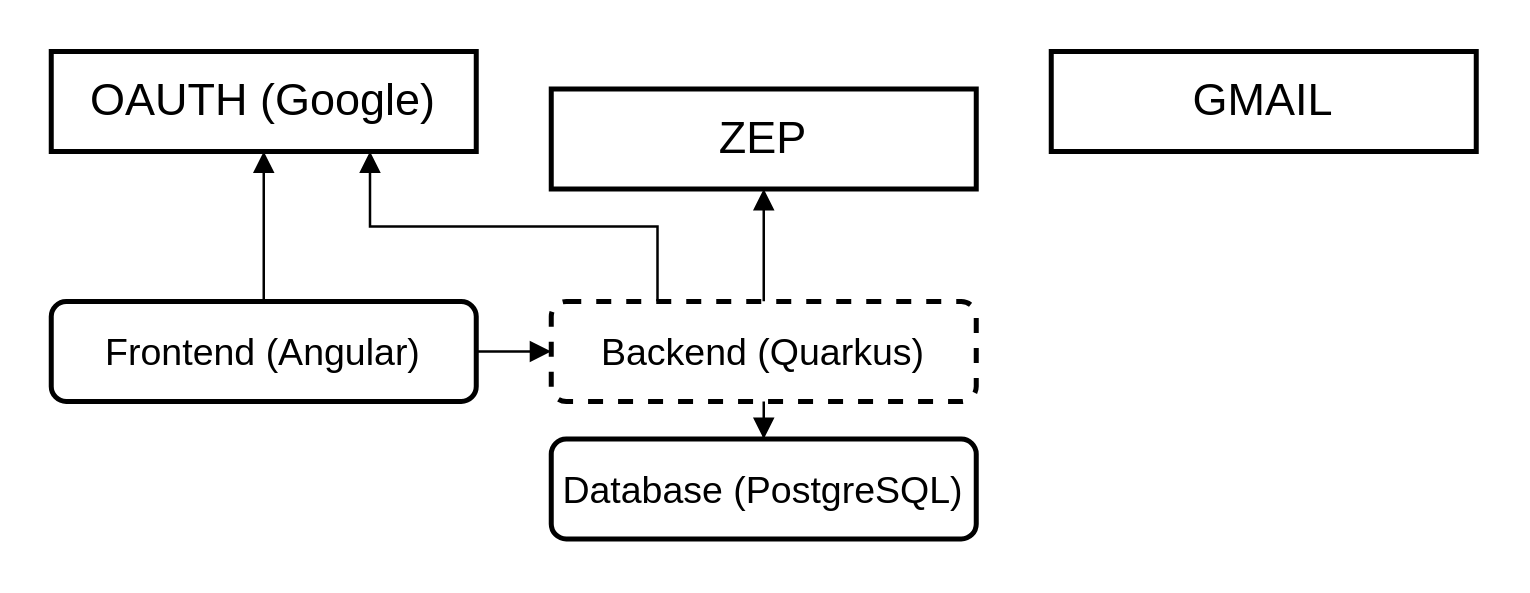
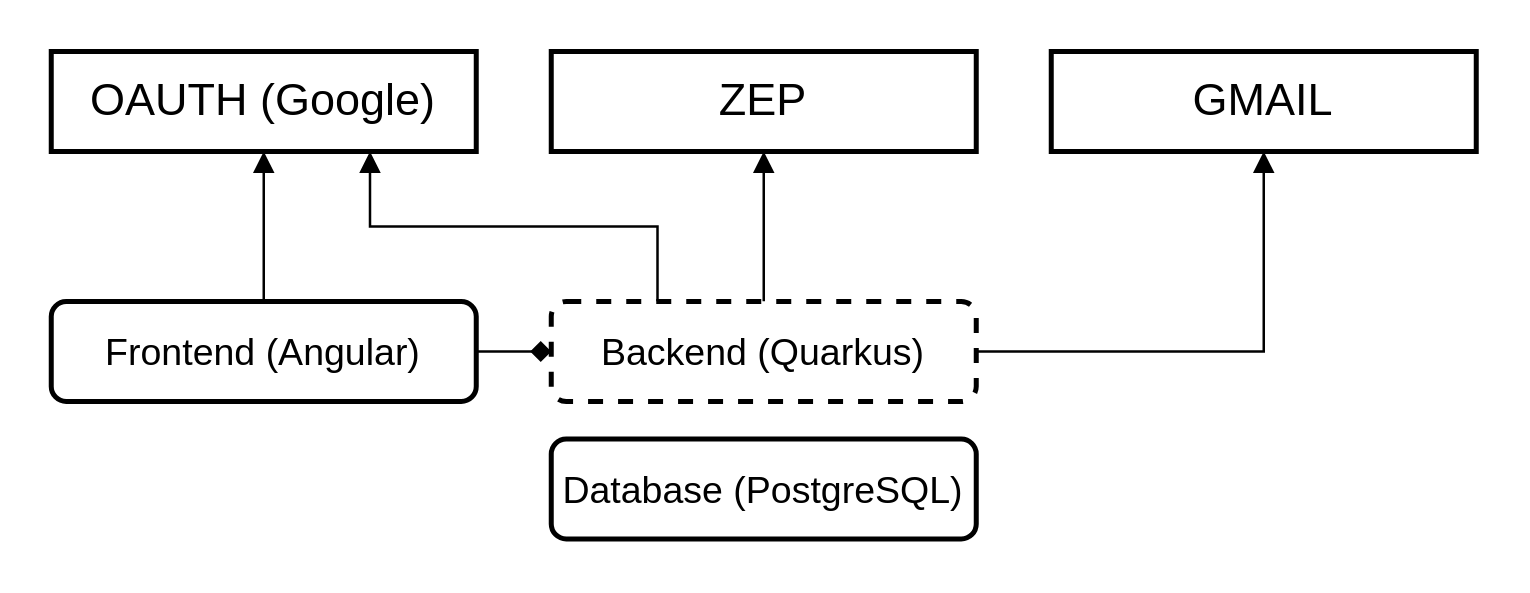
(764, 139) -> (764, 101)
(529, 351) -> (530, 351)
(764, 419) -> (1210, 351)
